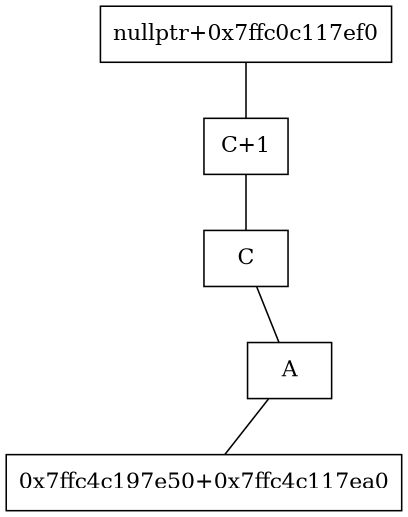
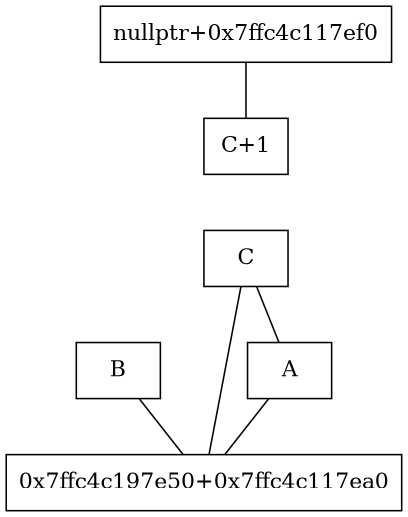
(246, 34) -> (246, 34)
(246, 203) -> (225, 371)
none -> (118, 371)
